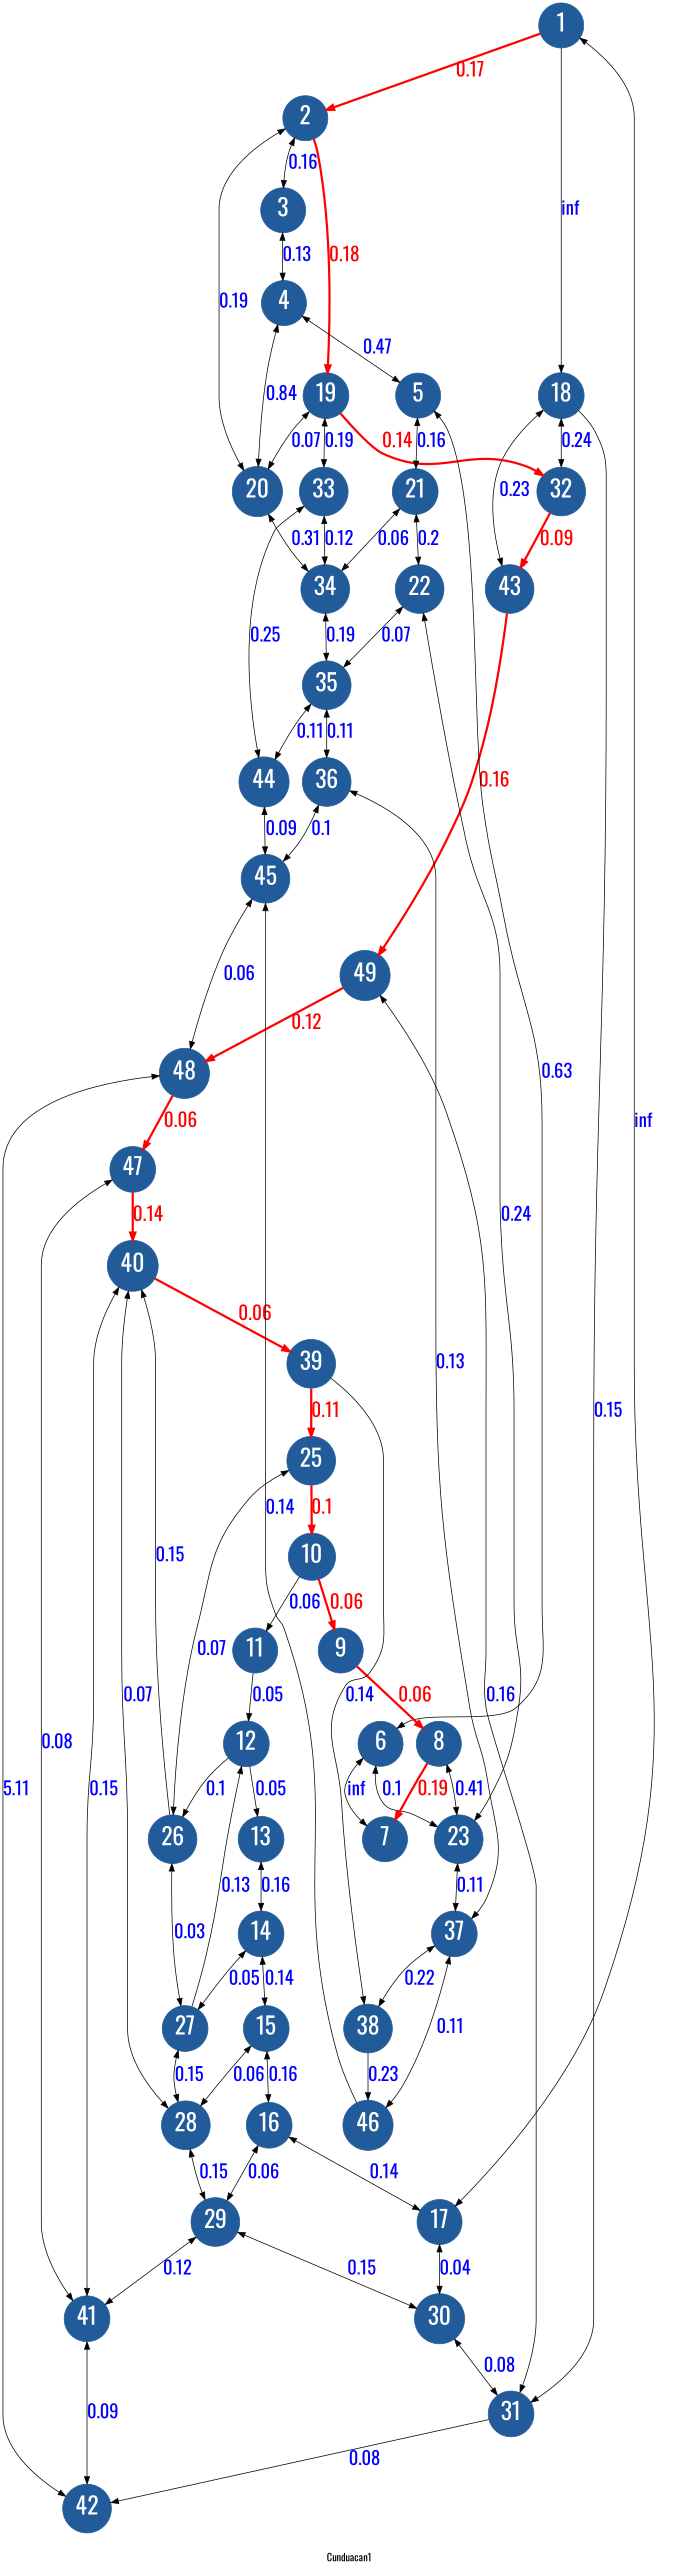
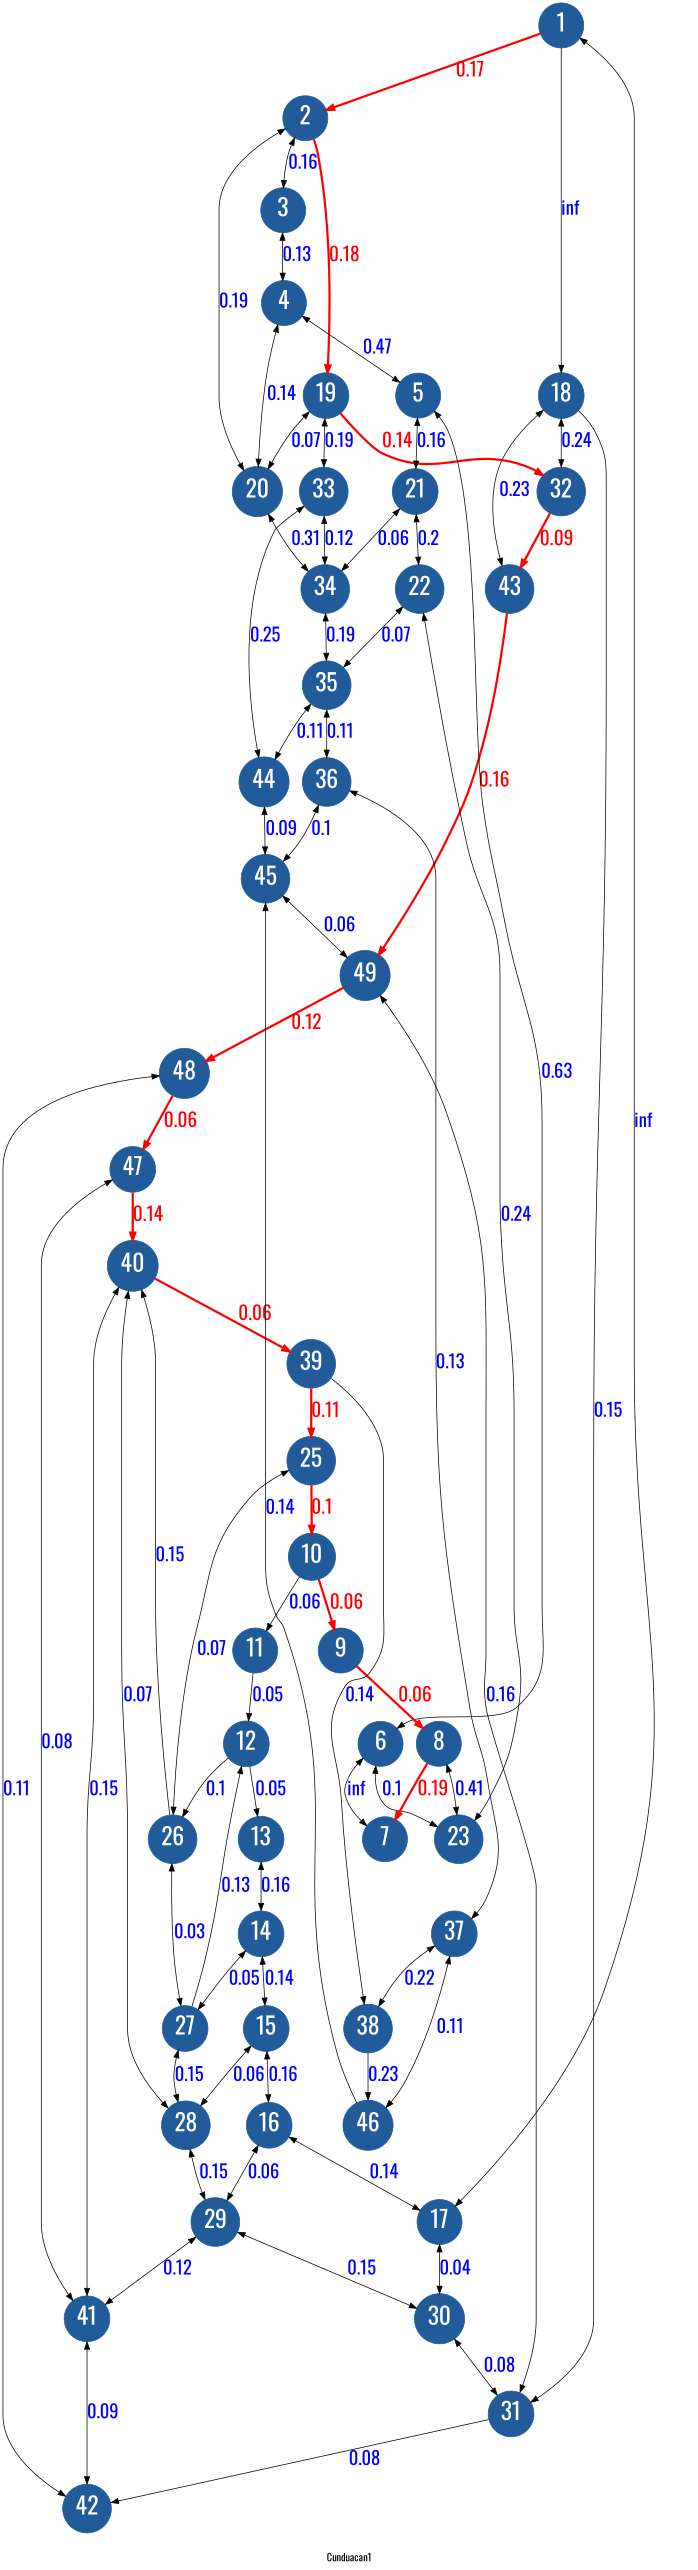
(282, 396) -> (282, 396)
(215, 971) -> (315, 927)
(17, 1791) -> (17, 1791)
(456, 1887) -> none
